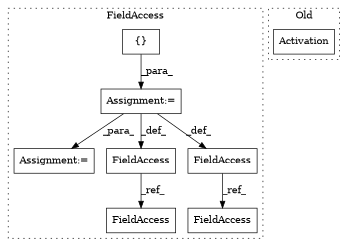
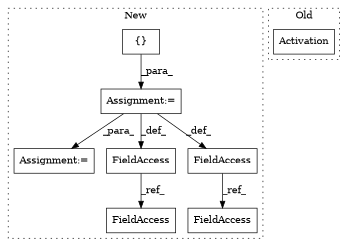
(136, 16) -> (136, 16)
